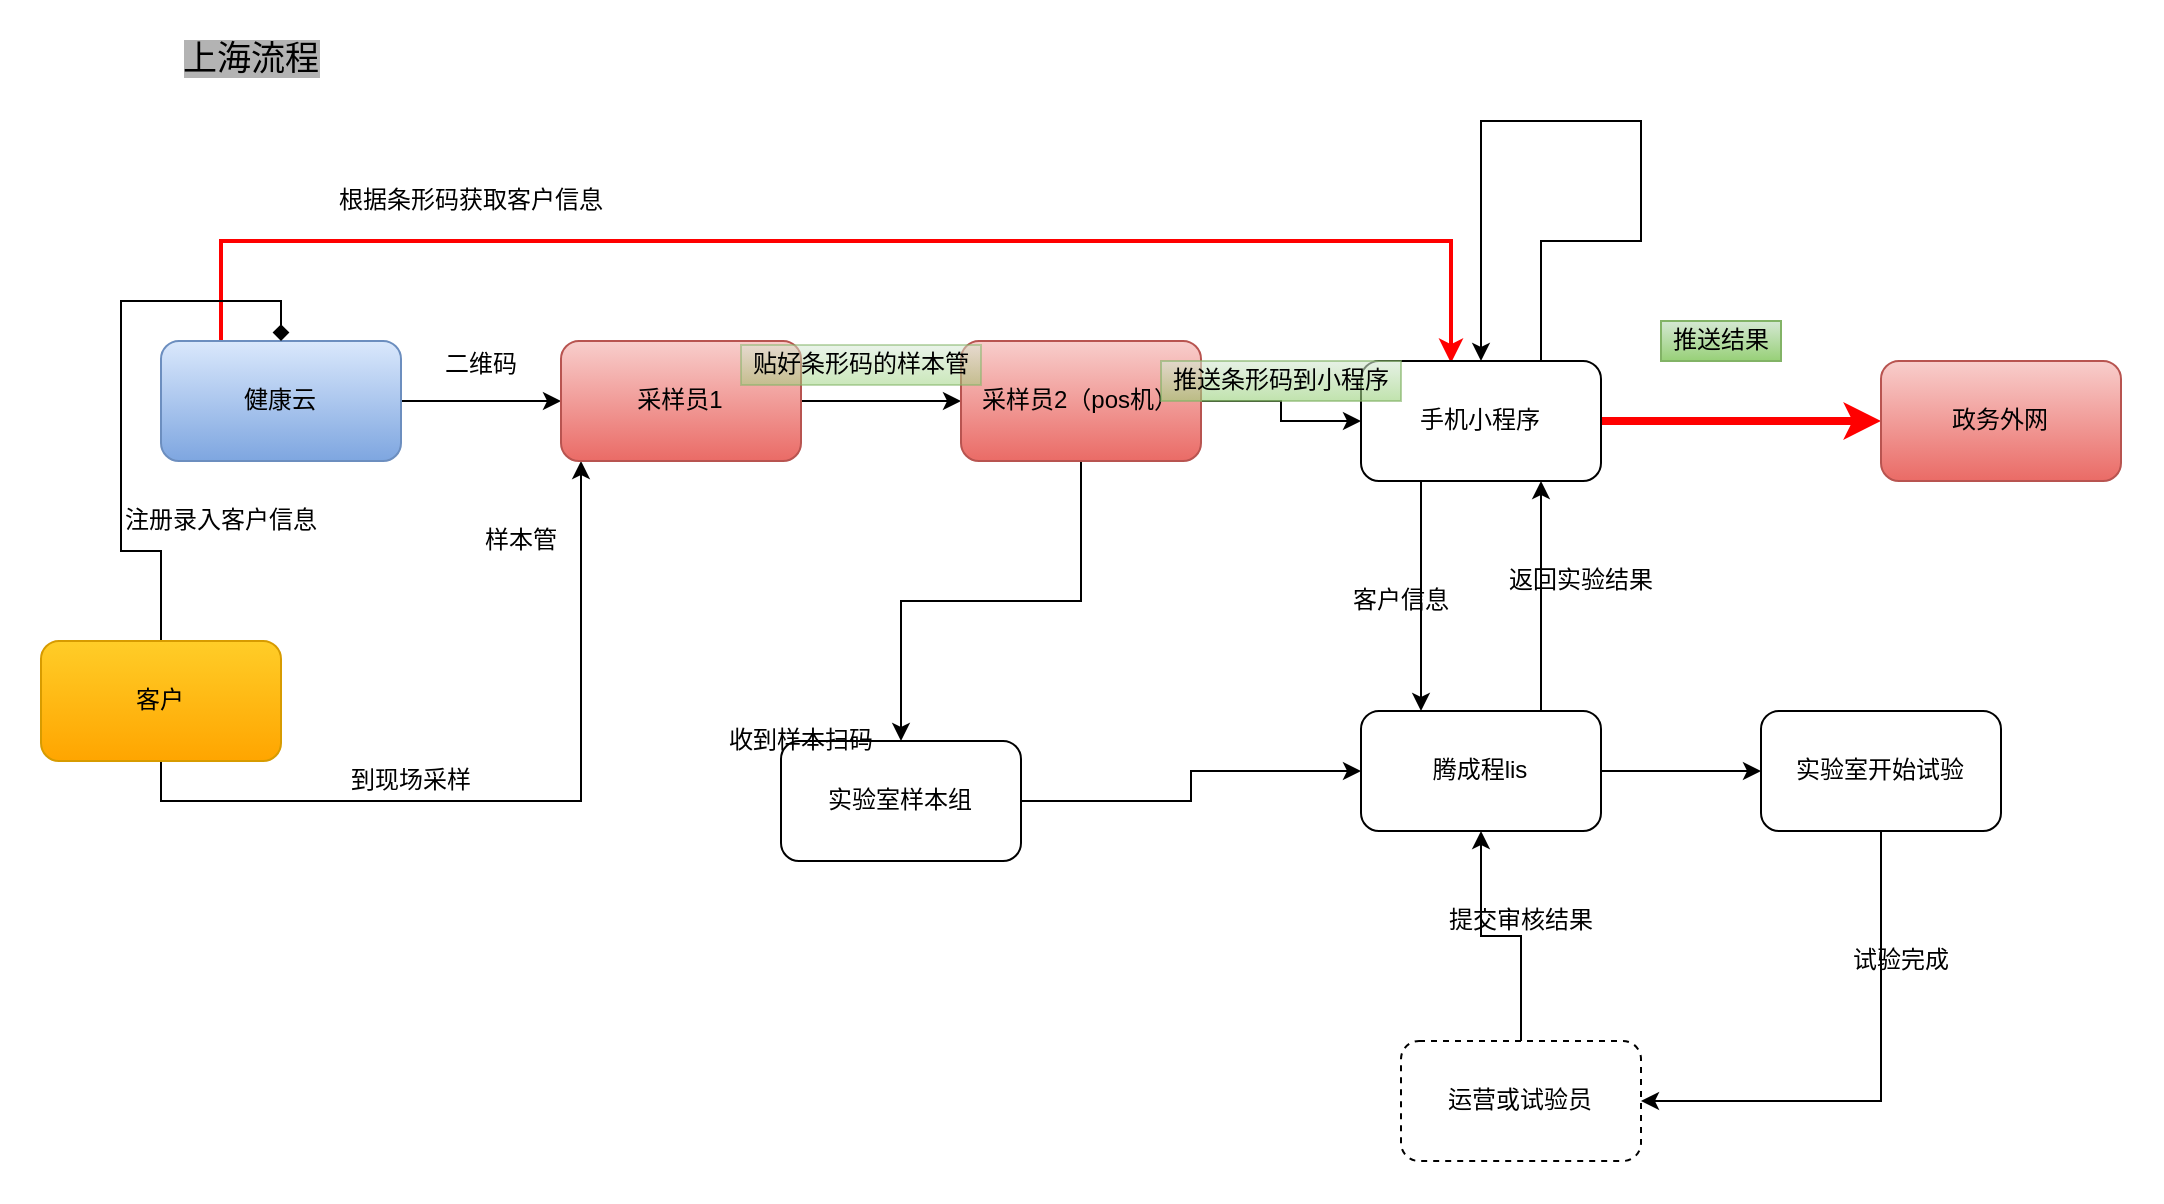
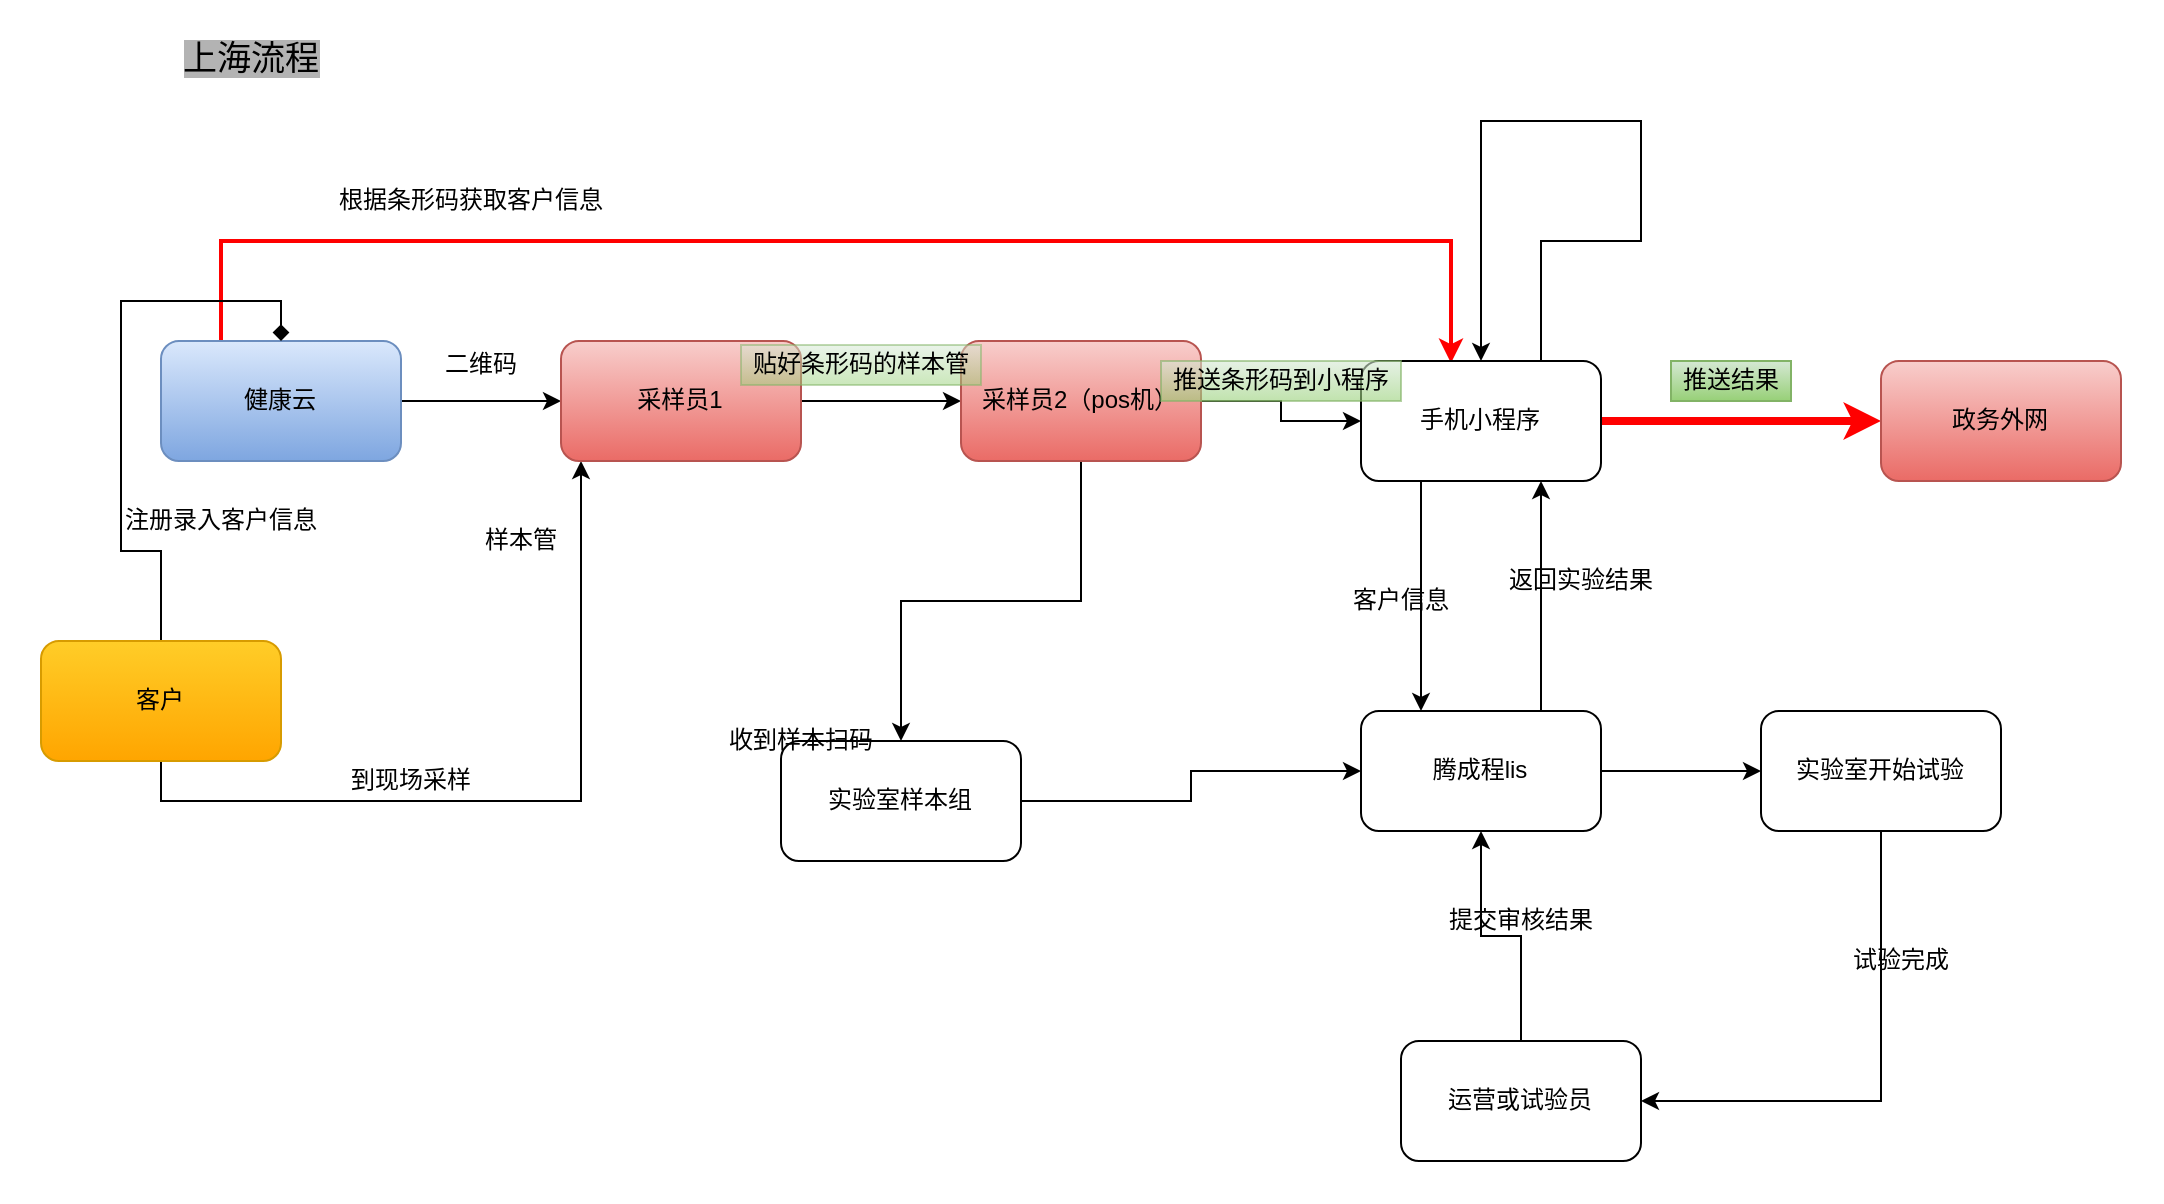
(1721, 341) -> (1731, 381)
(1521, 1101) -> (1521, 1101)
